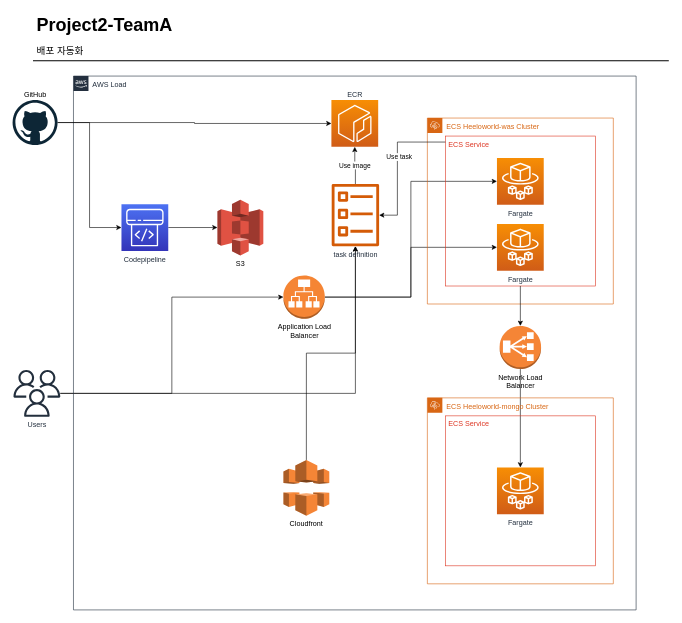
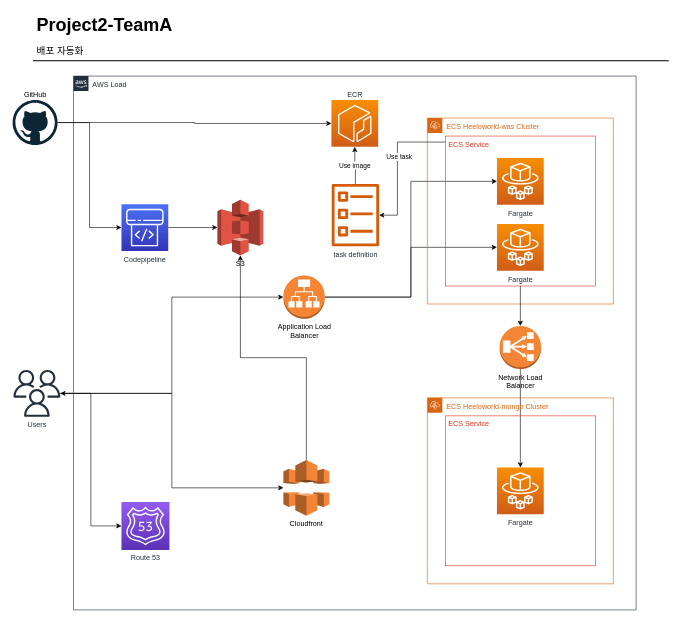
(306, 355) -> (240, 309)
(283, 393) -> (278, 488)
none -> (116, 526)
none -> (146, 526)
